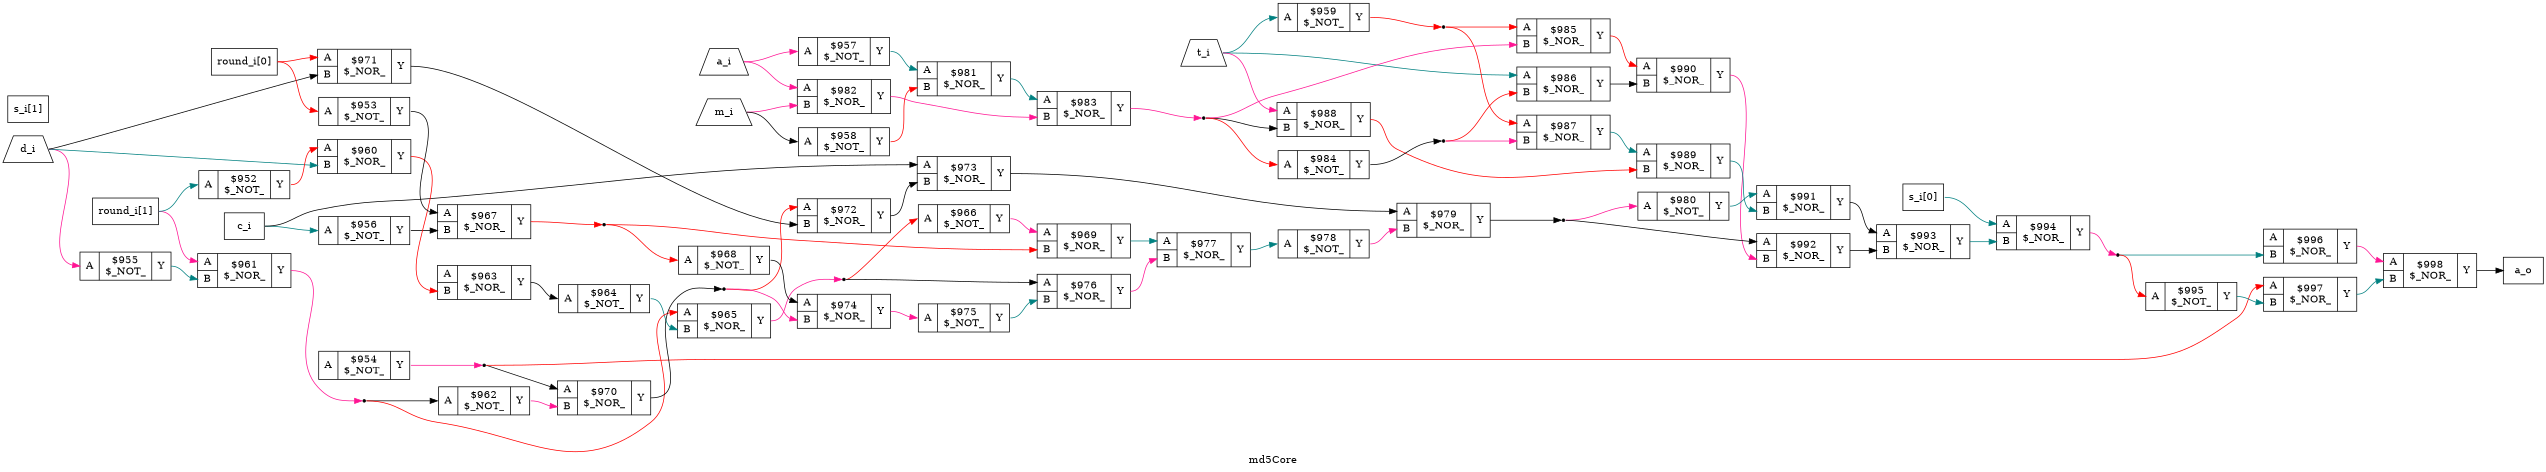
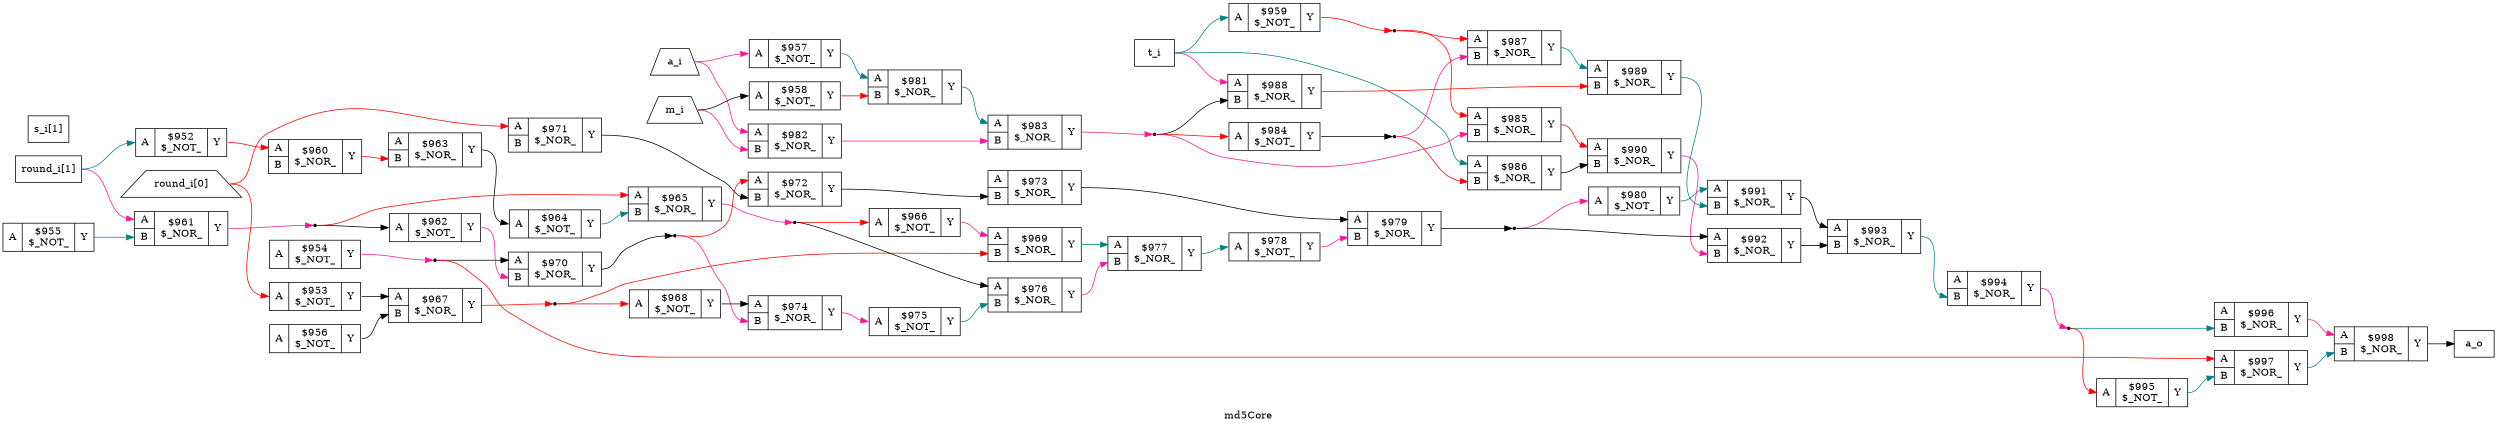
(1204, 53) -> (1155, 53)
(244, 62) -> (181, 184)
(28, 149) -> none
(1923, 197) -> none
(244, 226) -> none
